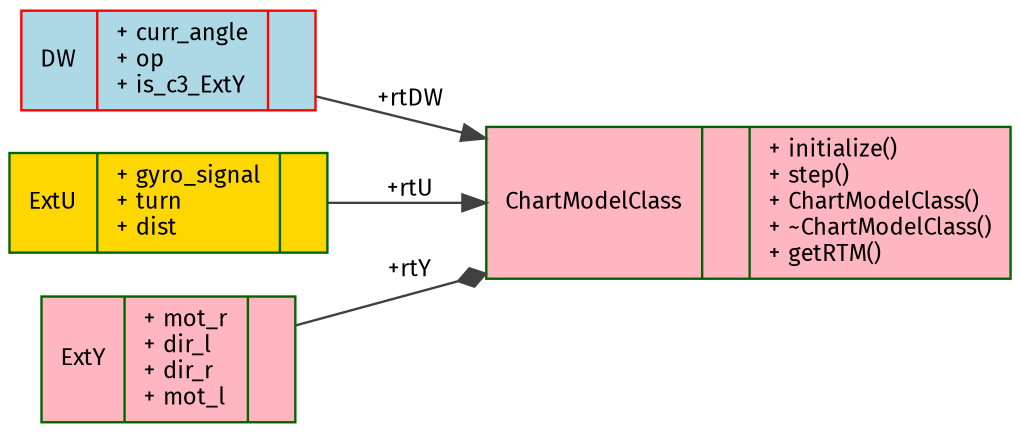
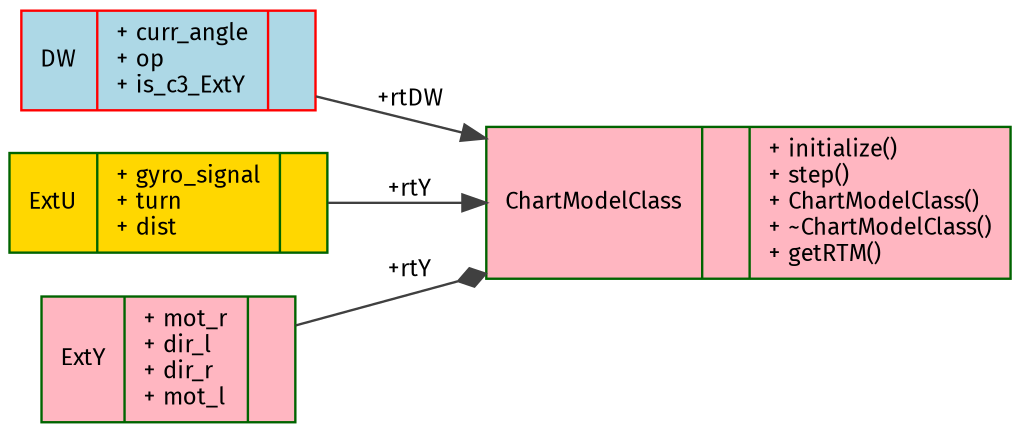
(407, 190) -> (407, 190)
